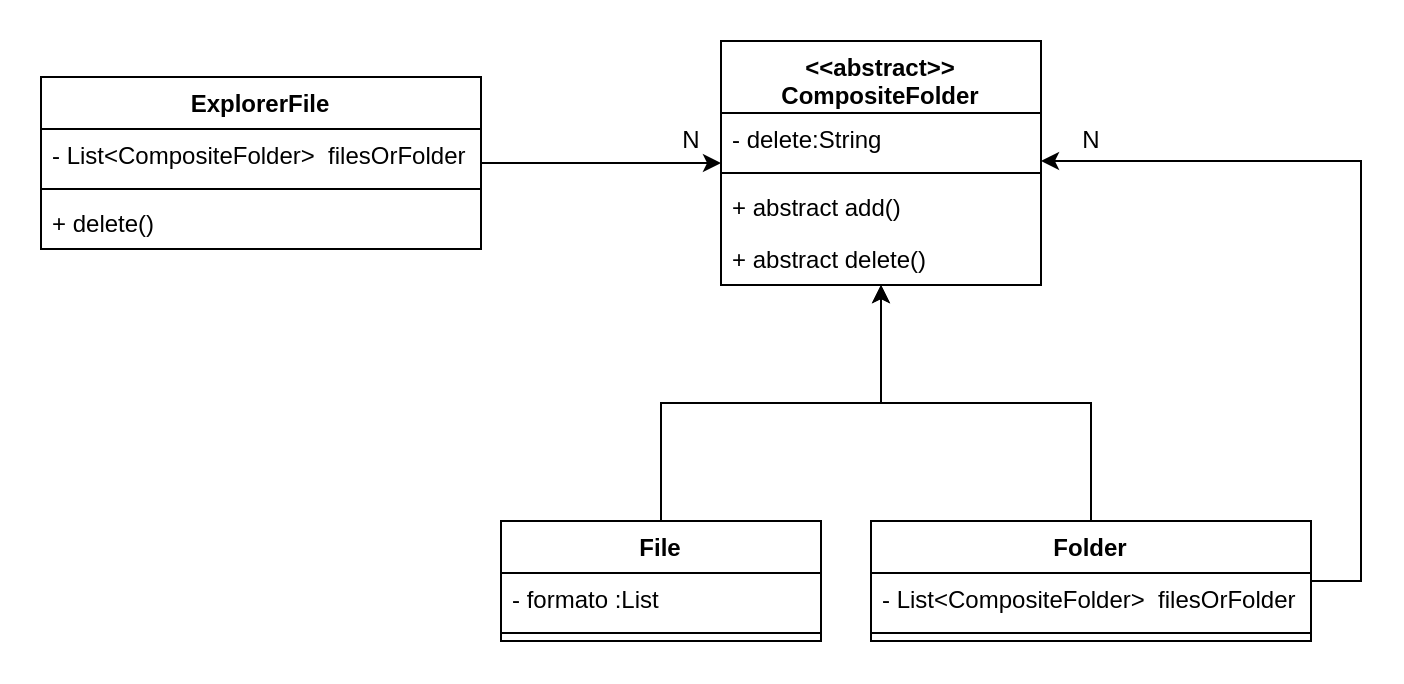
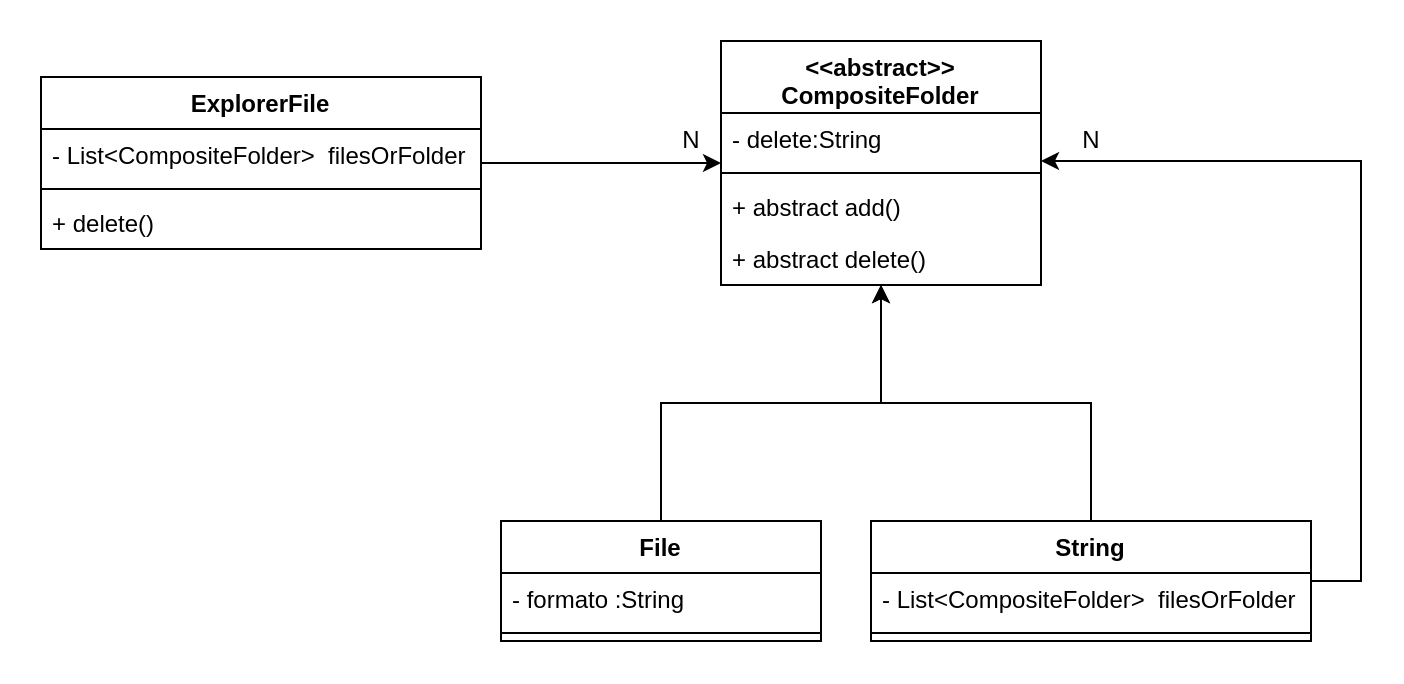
(1090, 548) -> (1090, 548)
(600, 600) -> (614, 600)
